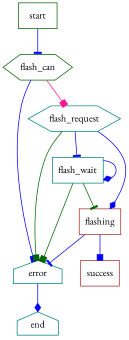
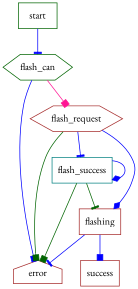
(74, 119) -> (76, 119)
(78, 170) -> (82, 170)
(38, 273) -> (38, 273)
(38, 325) -> none
